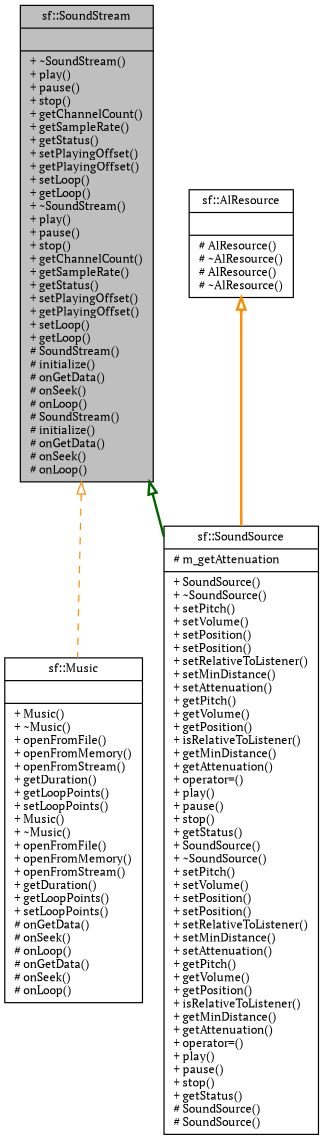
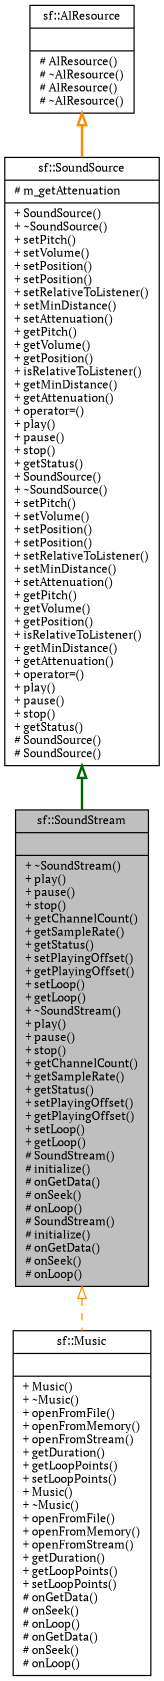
(158, 515) -> (82, 794)
